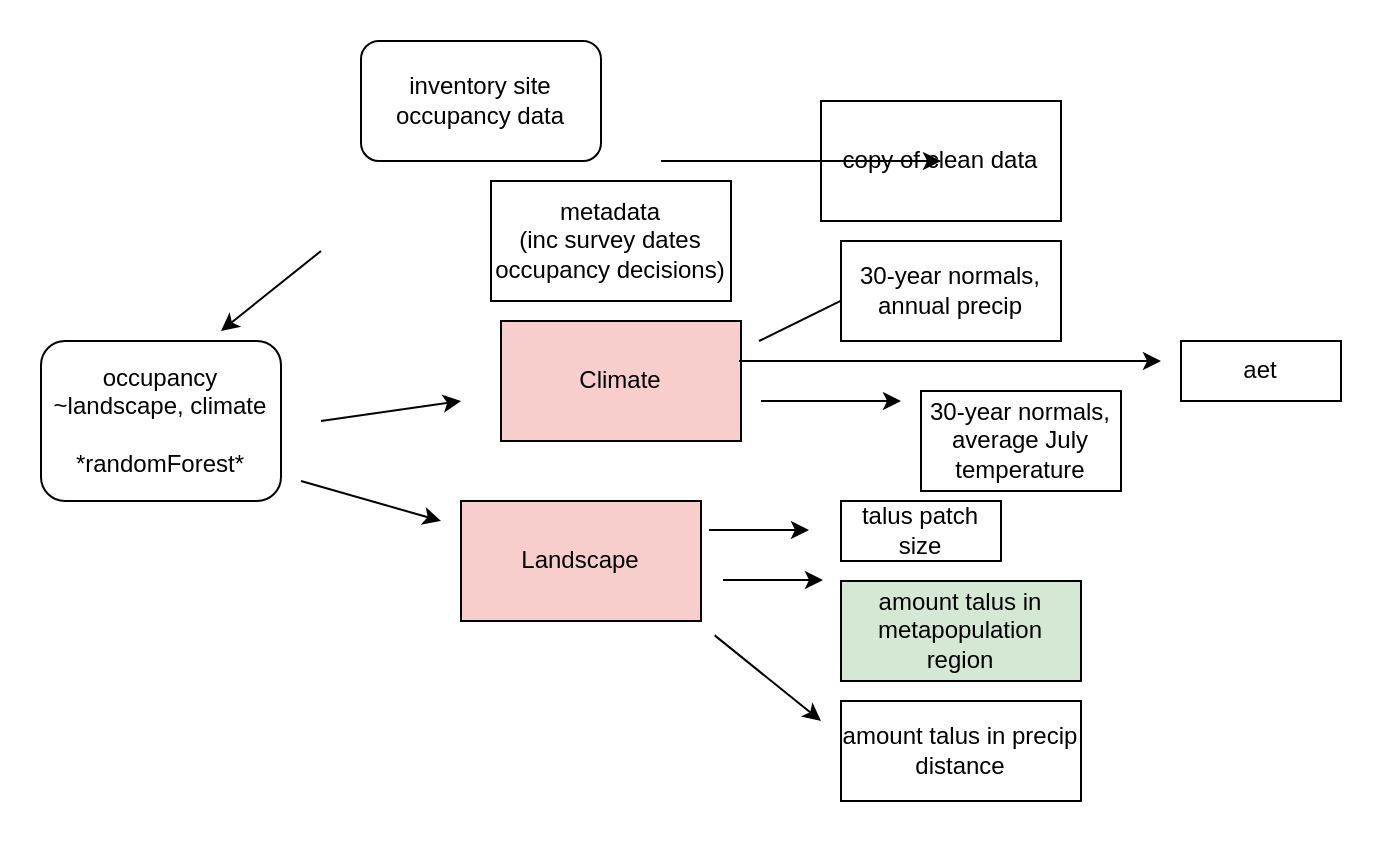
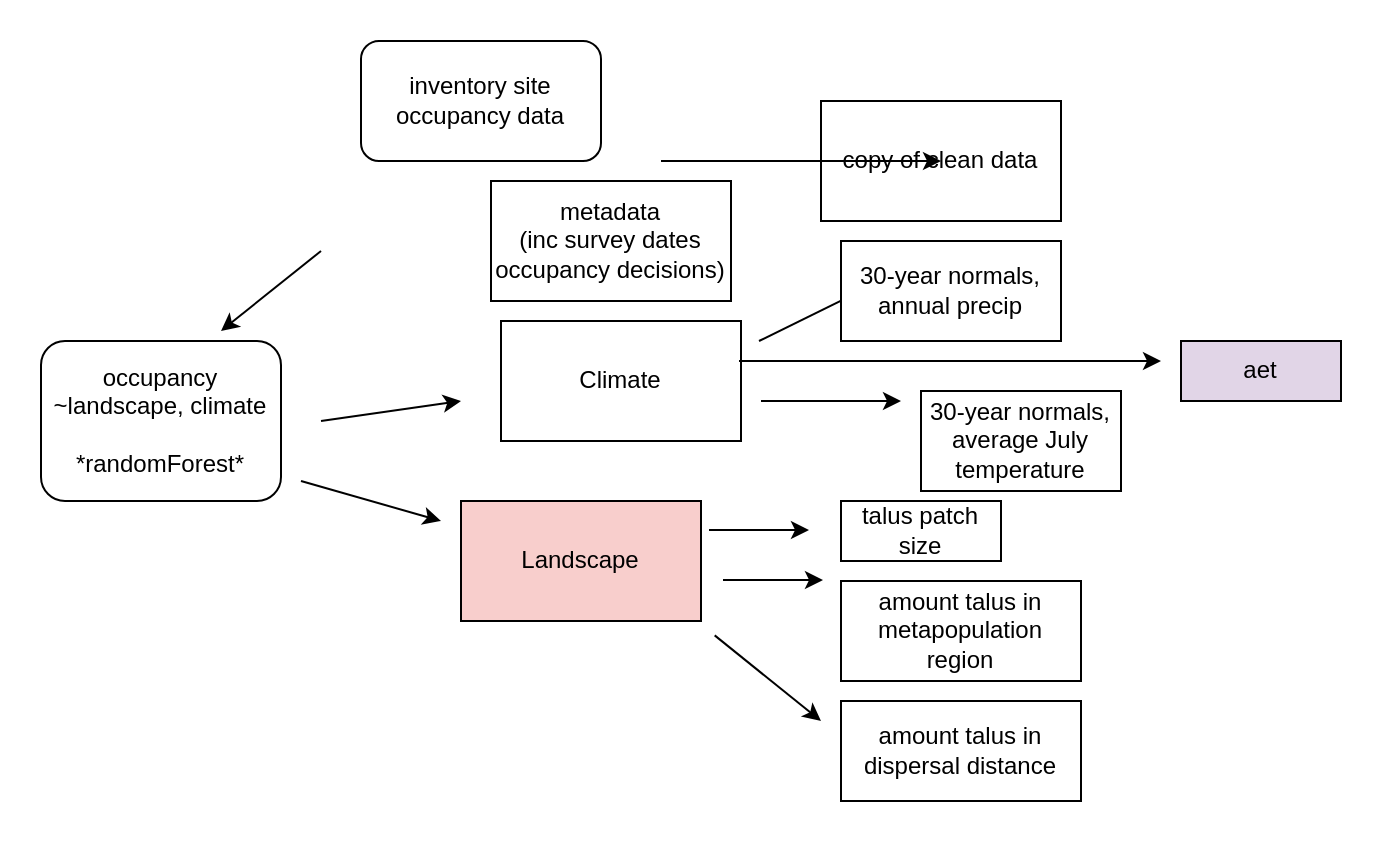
(1261, 371) -> (1261, 371)
(621, 381) -> (621, 381)
(961, 631) -> (961, 631)
(961, 751) -> (961, 751)
